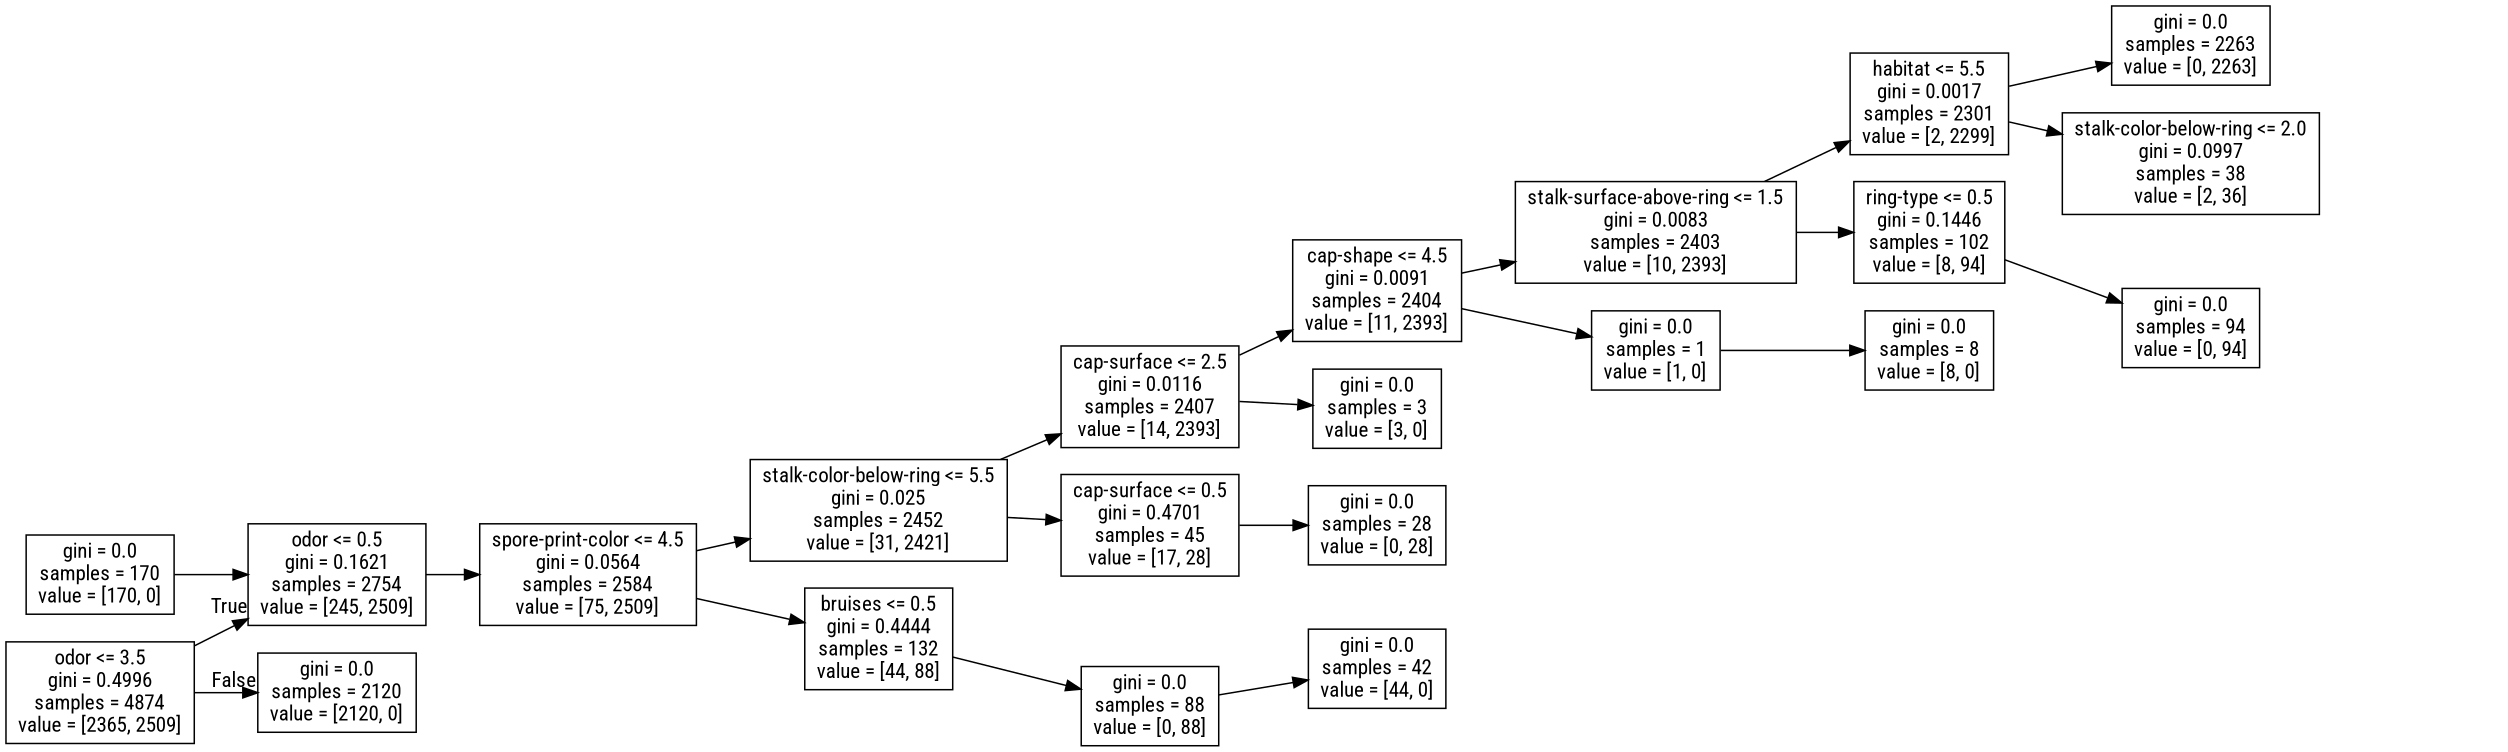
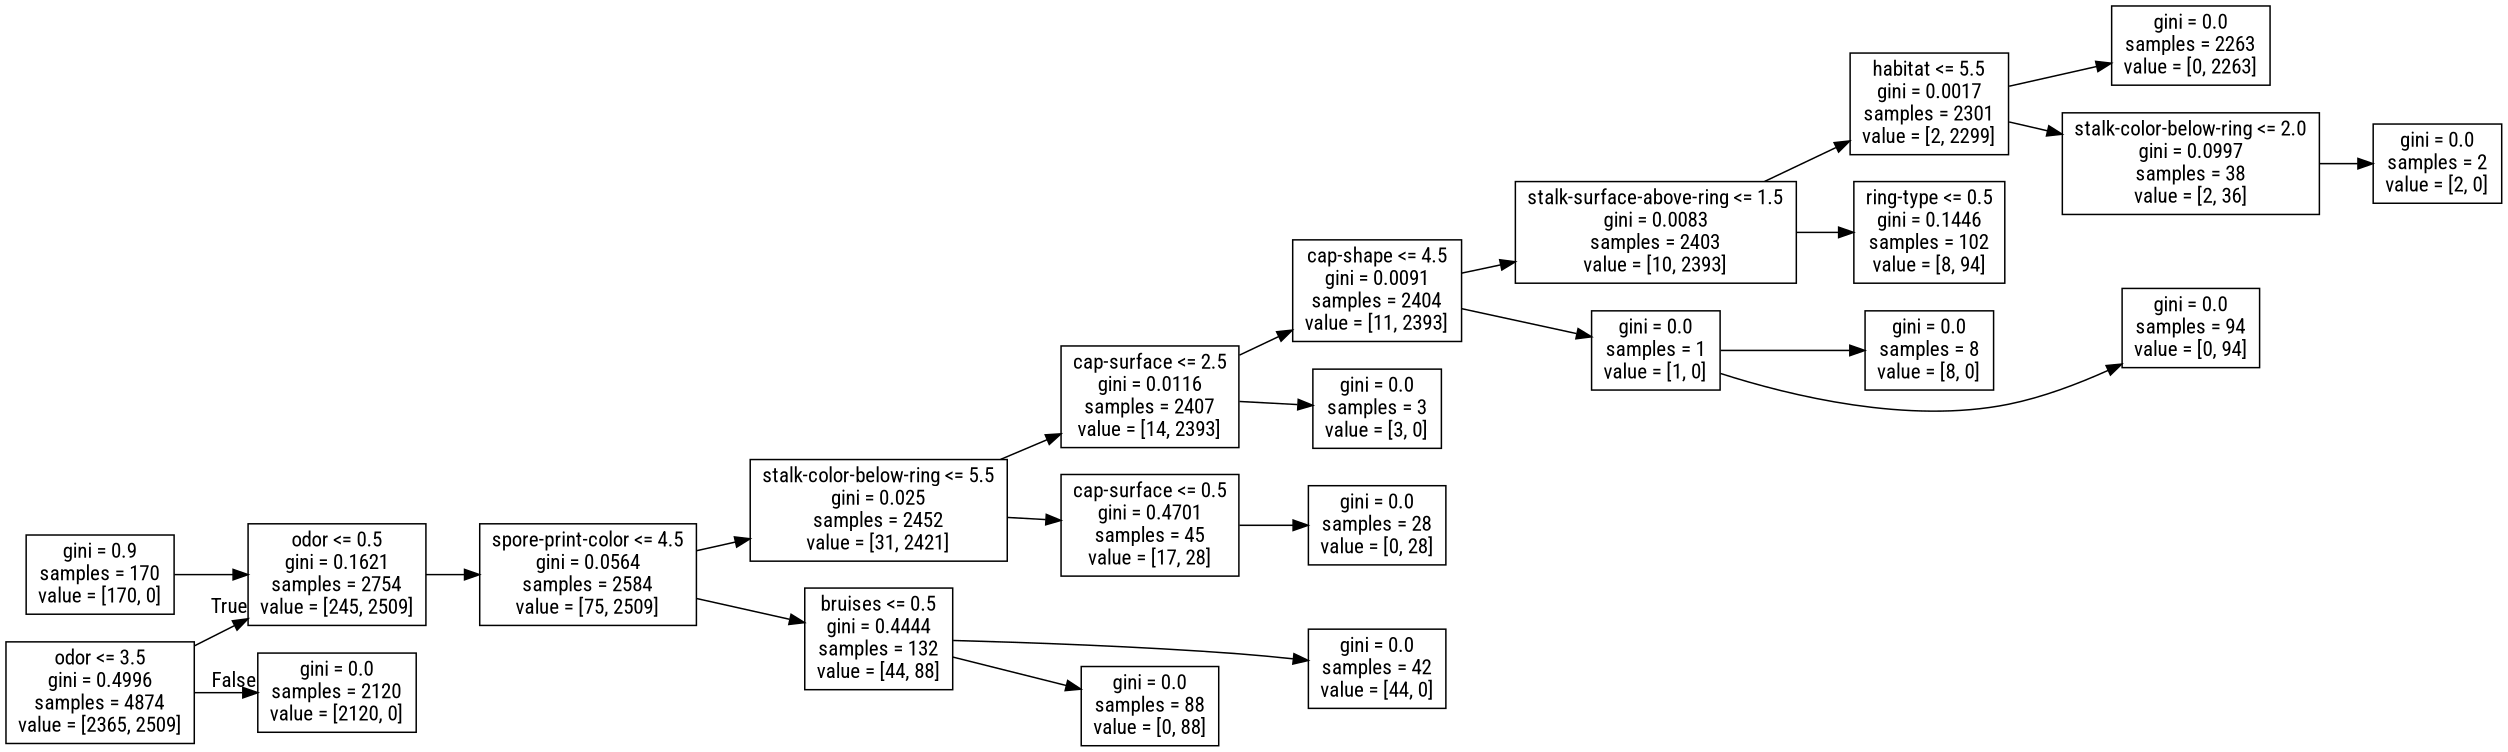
none -> (2437, 164)
(2056, 279) -> (1915, 410)
(100, 575) -> (100, 575)
(1256, 689) -> (1123, 647)
